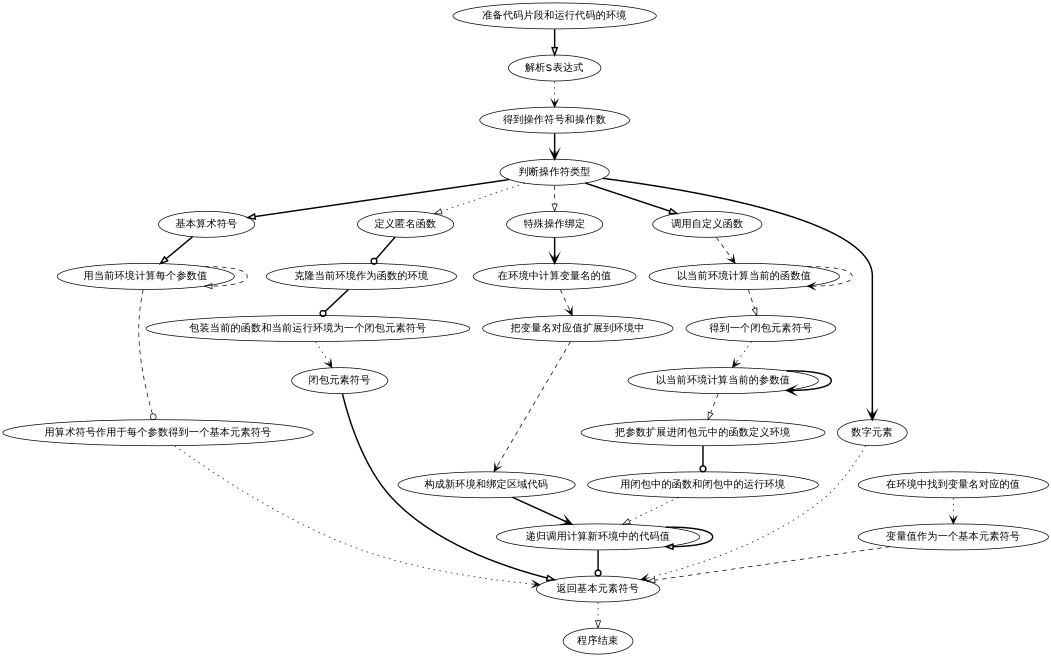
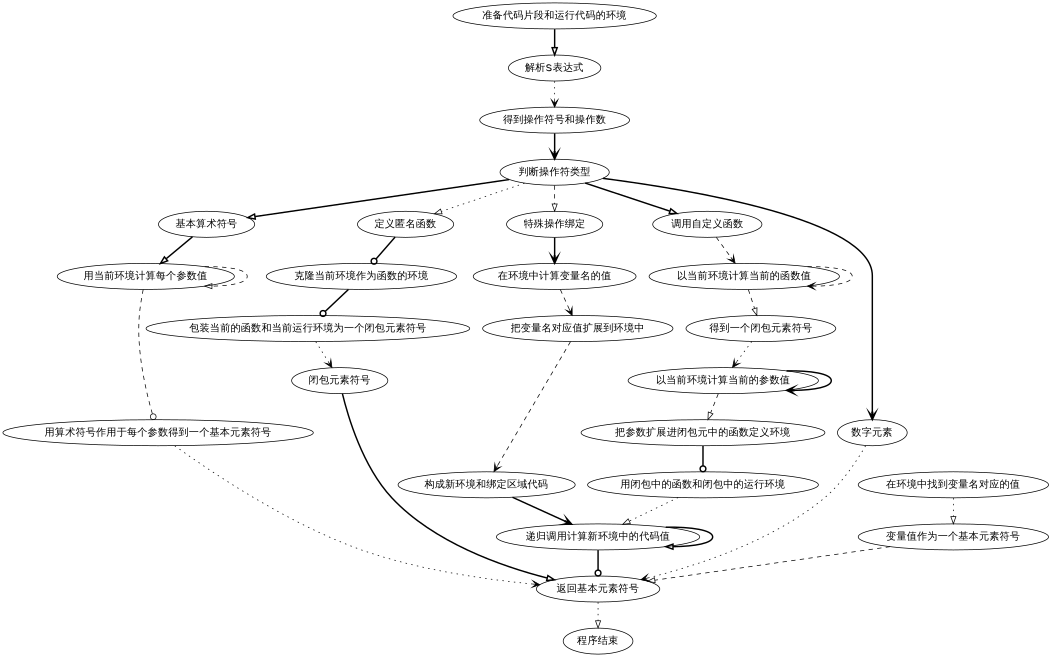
(953, 507) -> (953, 507)
